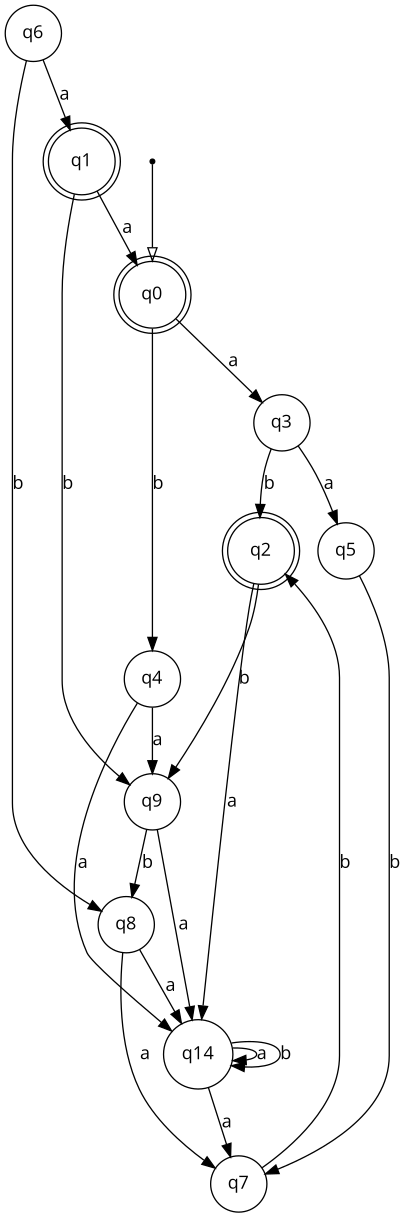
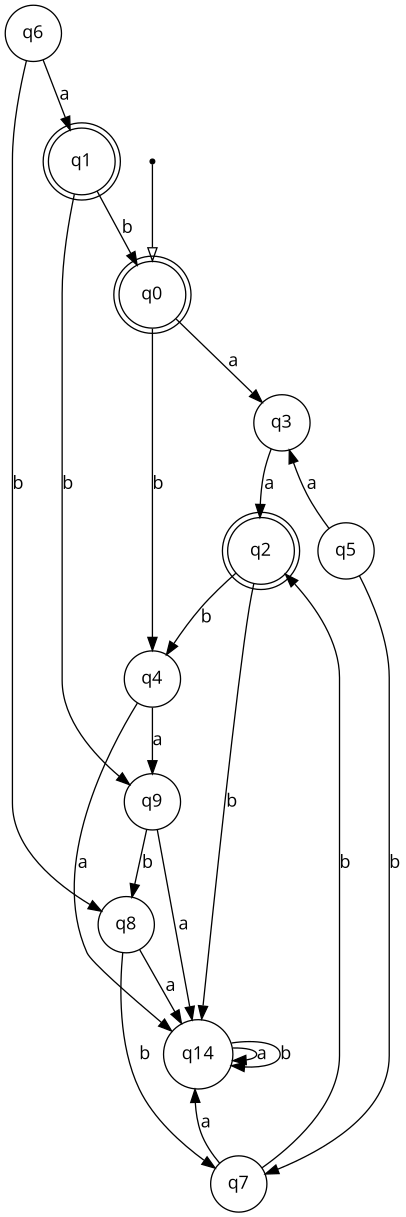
(128, 228) -> (128, 228)
(318, 478) -> (308, 497)
(270, 484) -> (270, 484)
(227, 680) -> (202, 606)
(232, 802) -> (232, 802)
(145, 1054) -> (145, 1054)
(218, 1116) -> (202, 1135)
